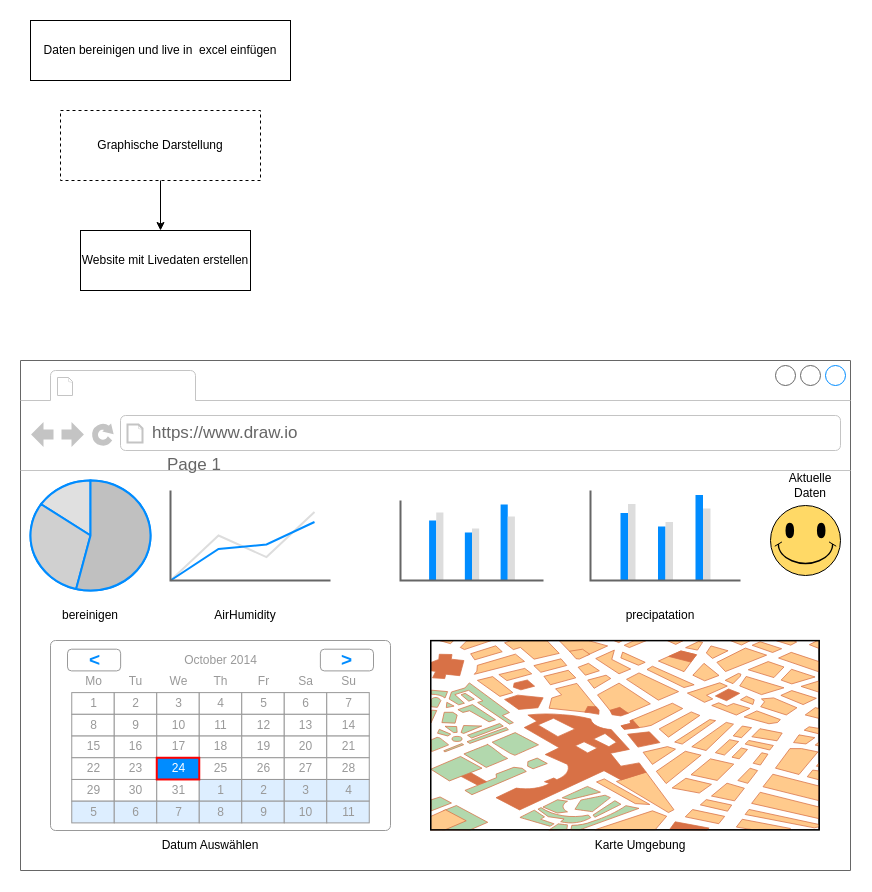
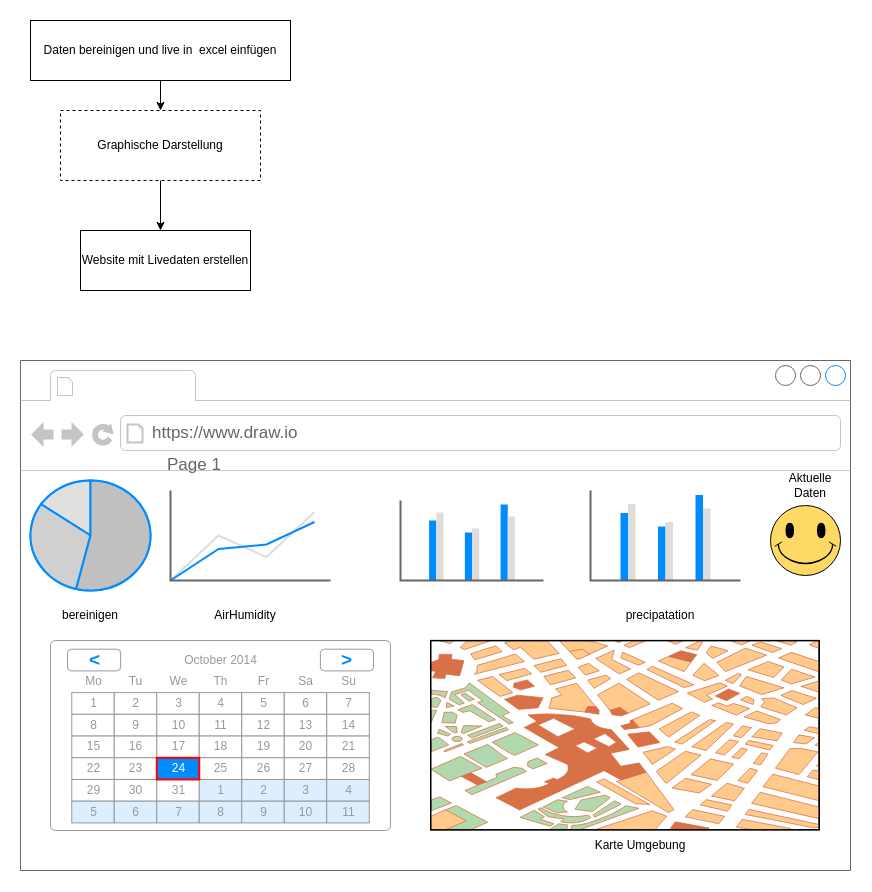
none -> (161, 100)
(211, 846) -> none
